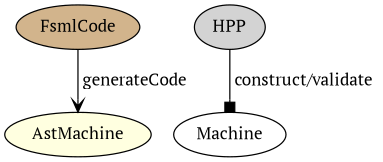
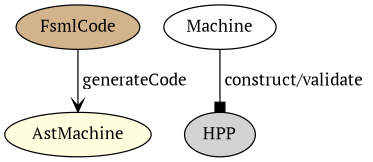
(230, 75) -> (220, 75)
